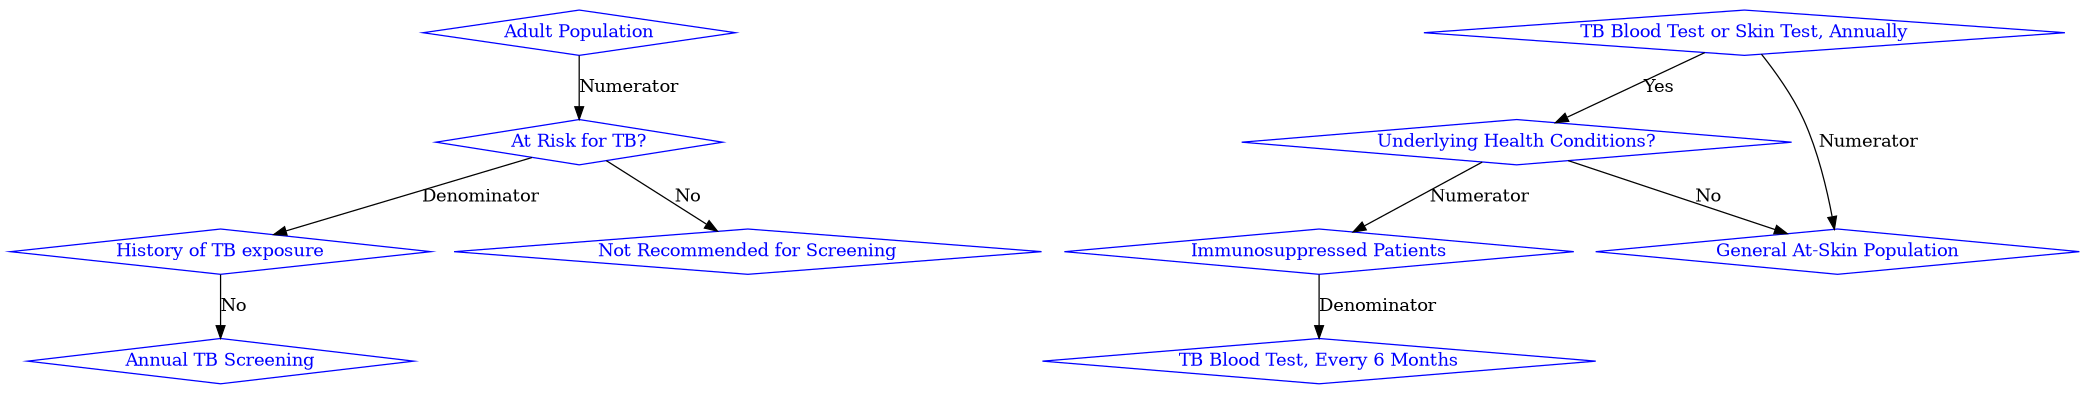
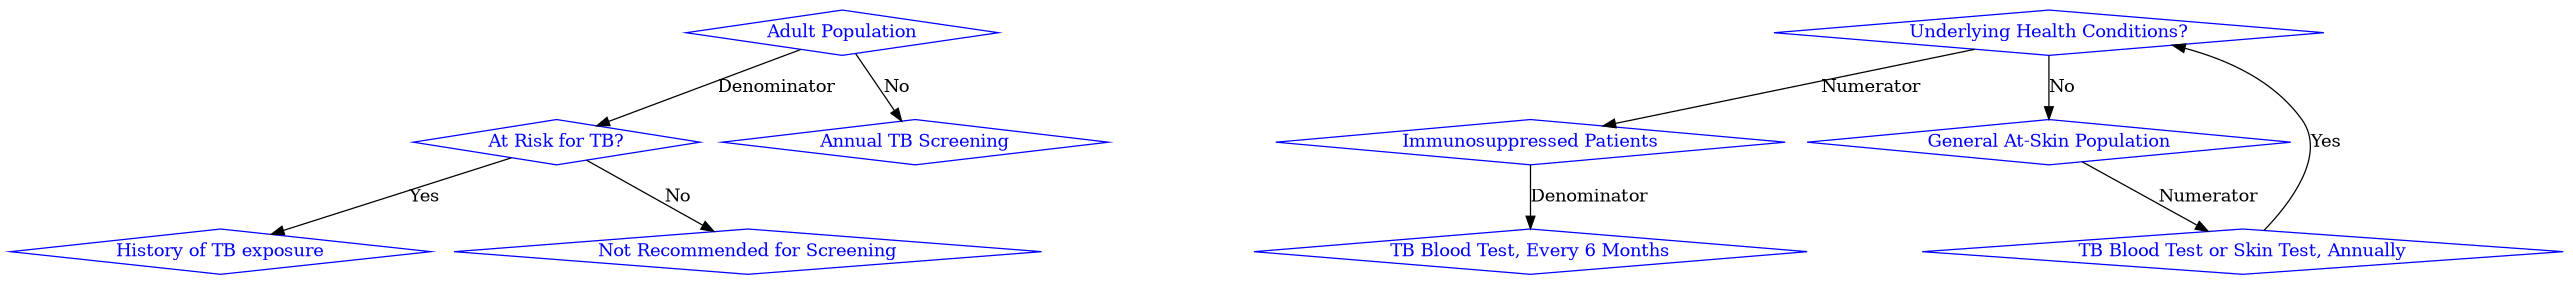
(629, 87) -> (777, 87)
(1808, 130) -> (2140, 193)
(481, 197) -> (425, 197)
(221, 300) -> (875, 82)
